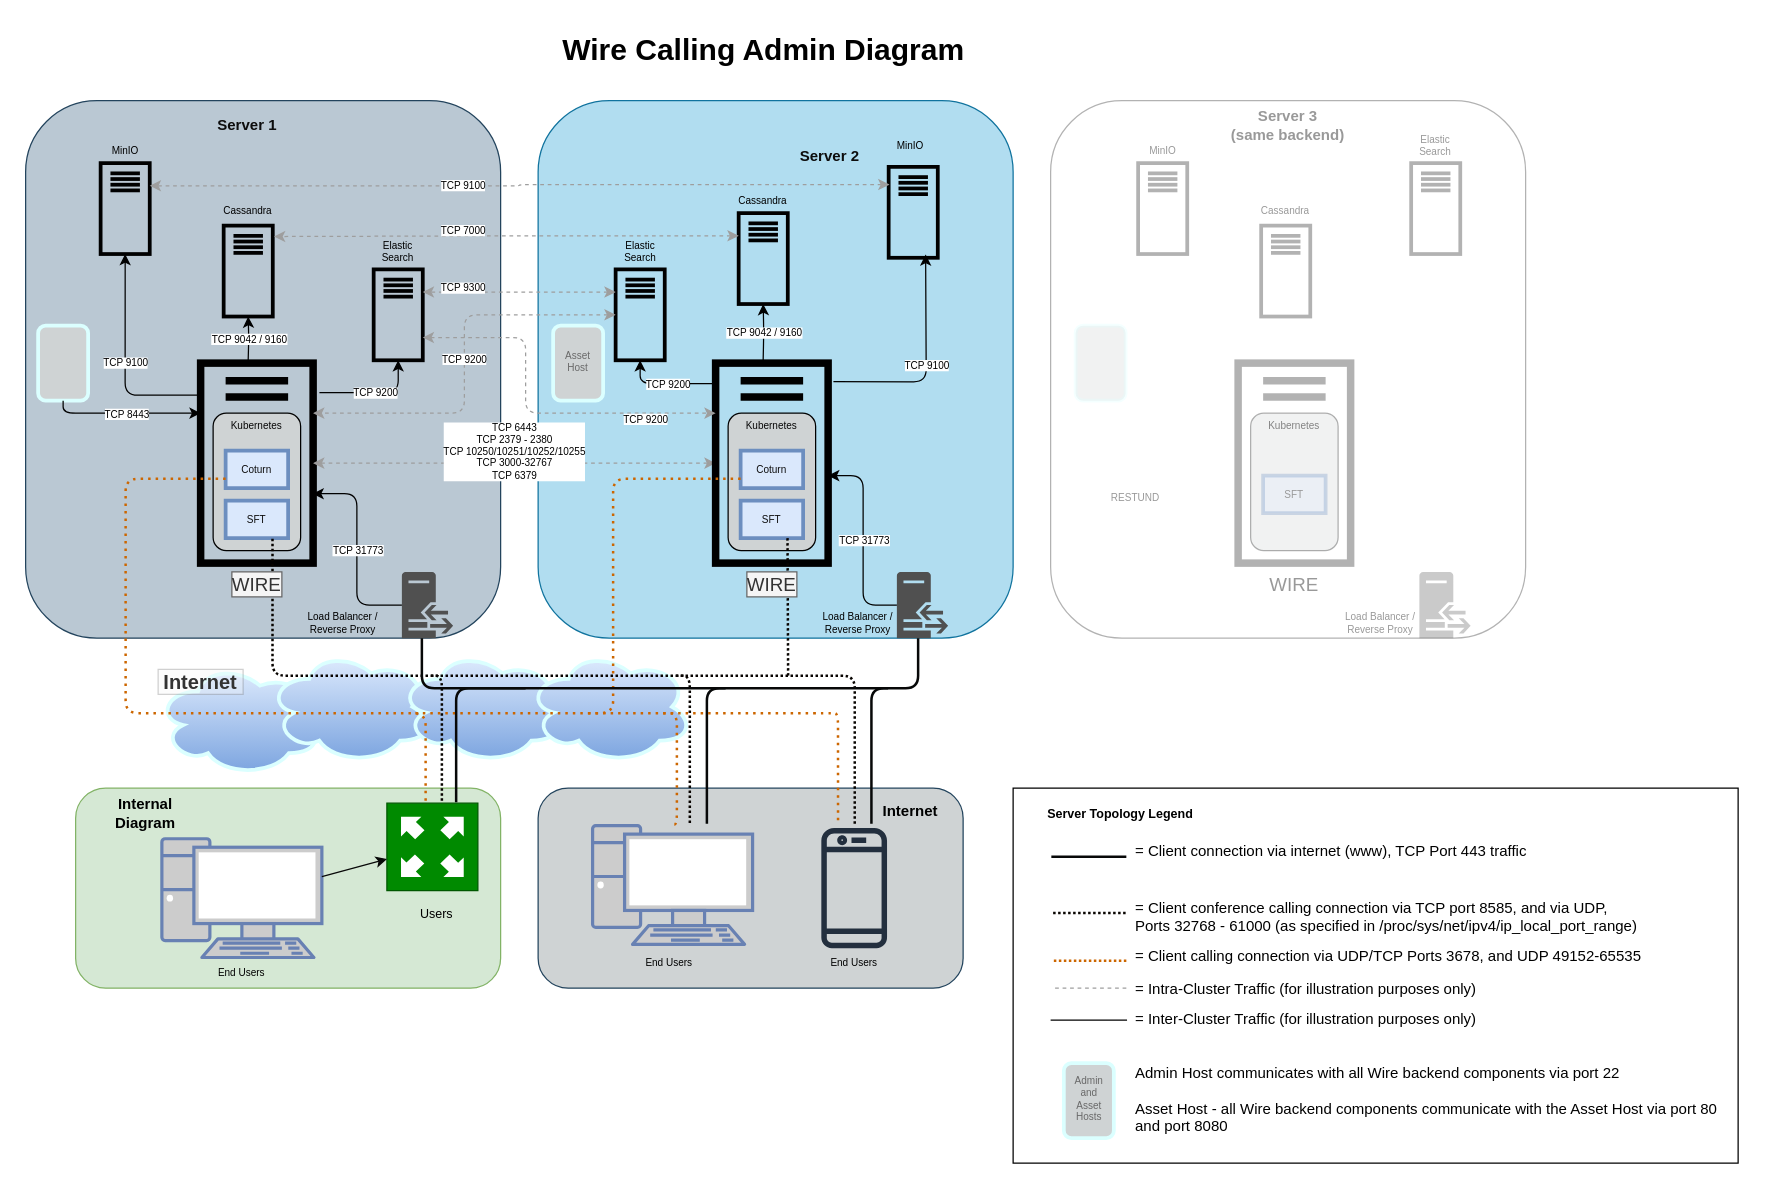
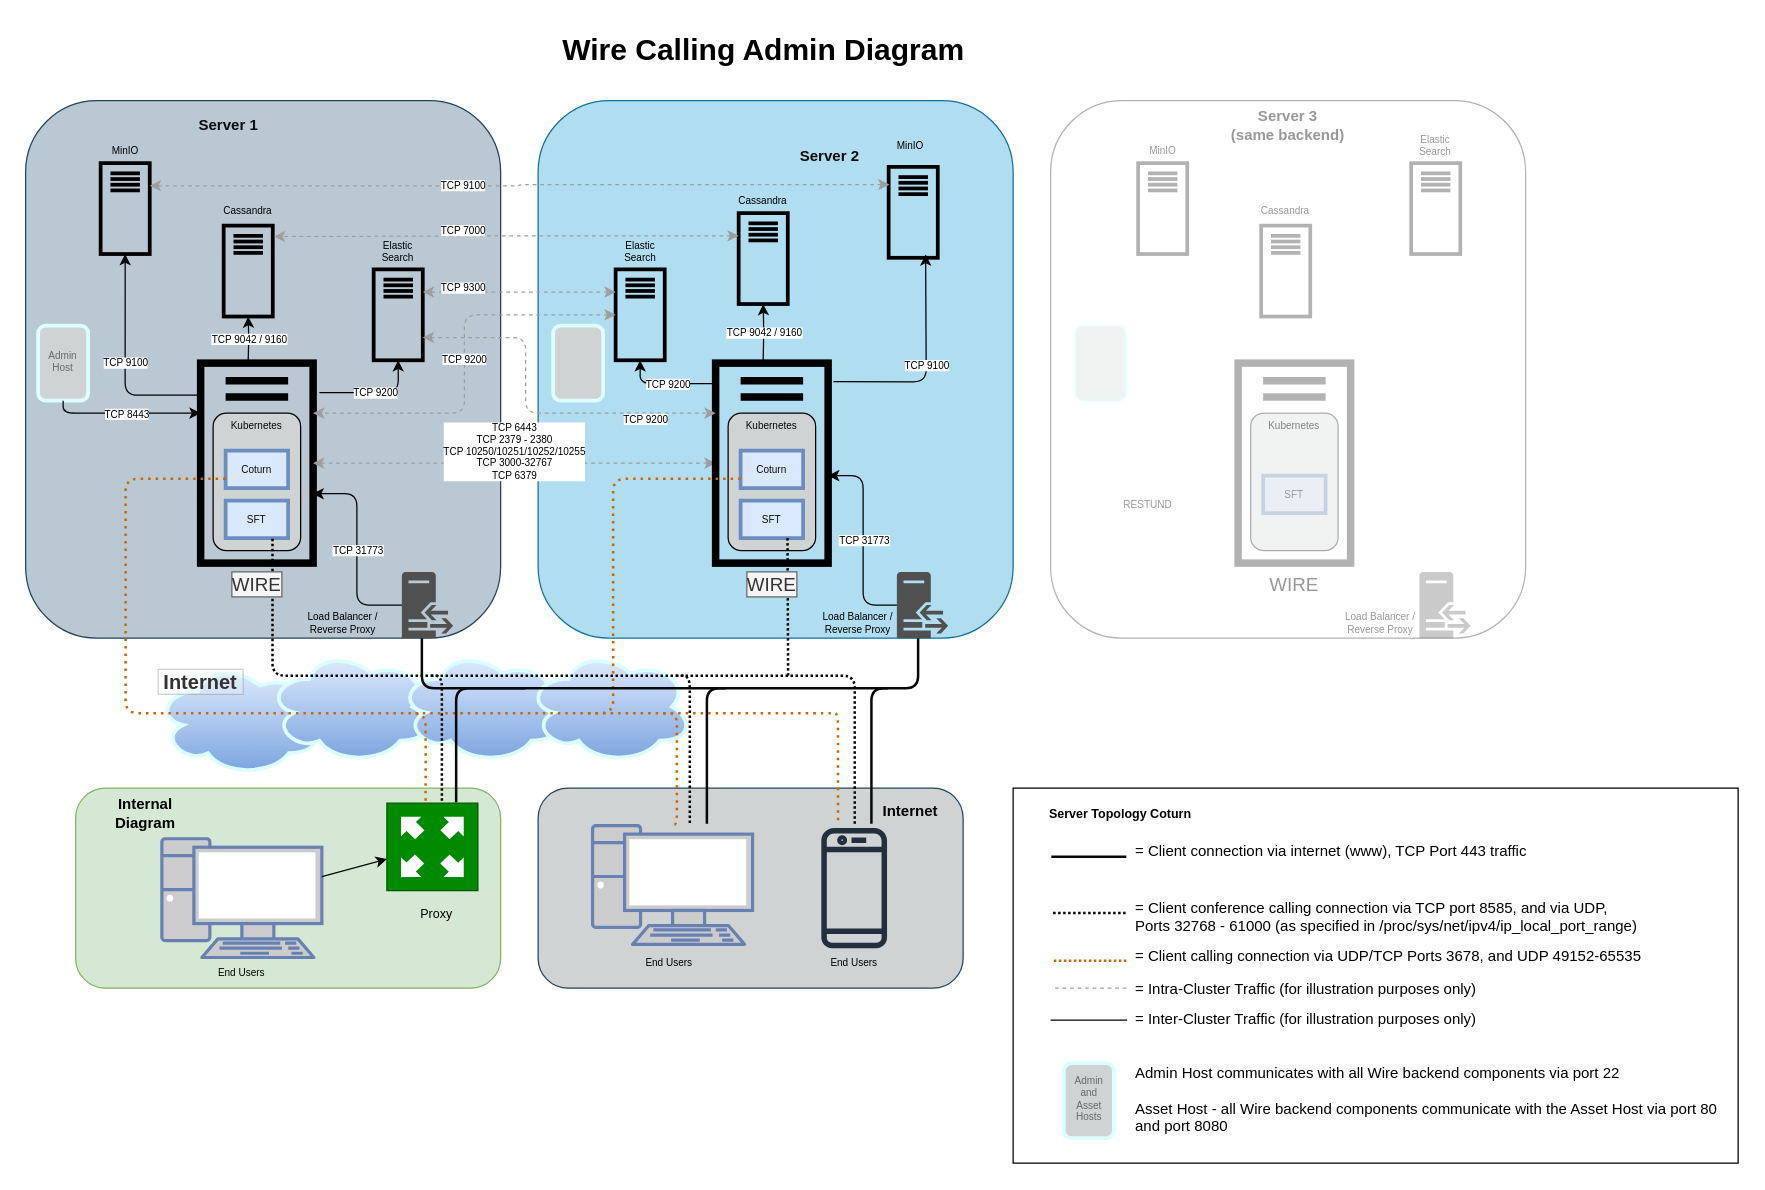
(248, 126) -> (229, 126)
none -> (63, 362)
(578, 362) -> none
(1136, 498) -> (1148, 504)
(1121, 813) -> (1121, 813)
(437, 913) -> (437, 913)
